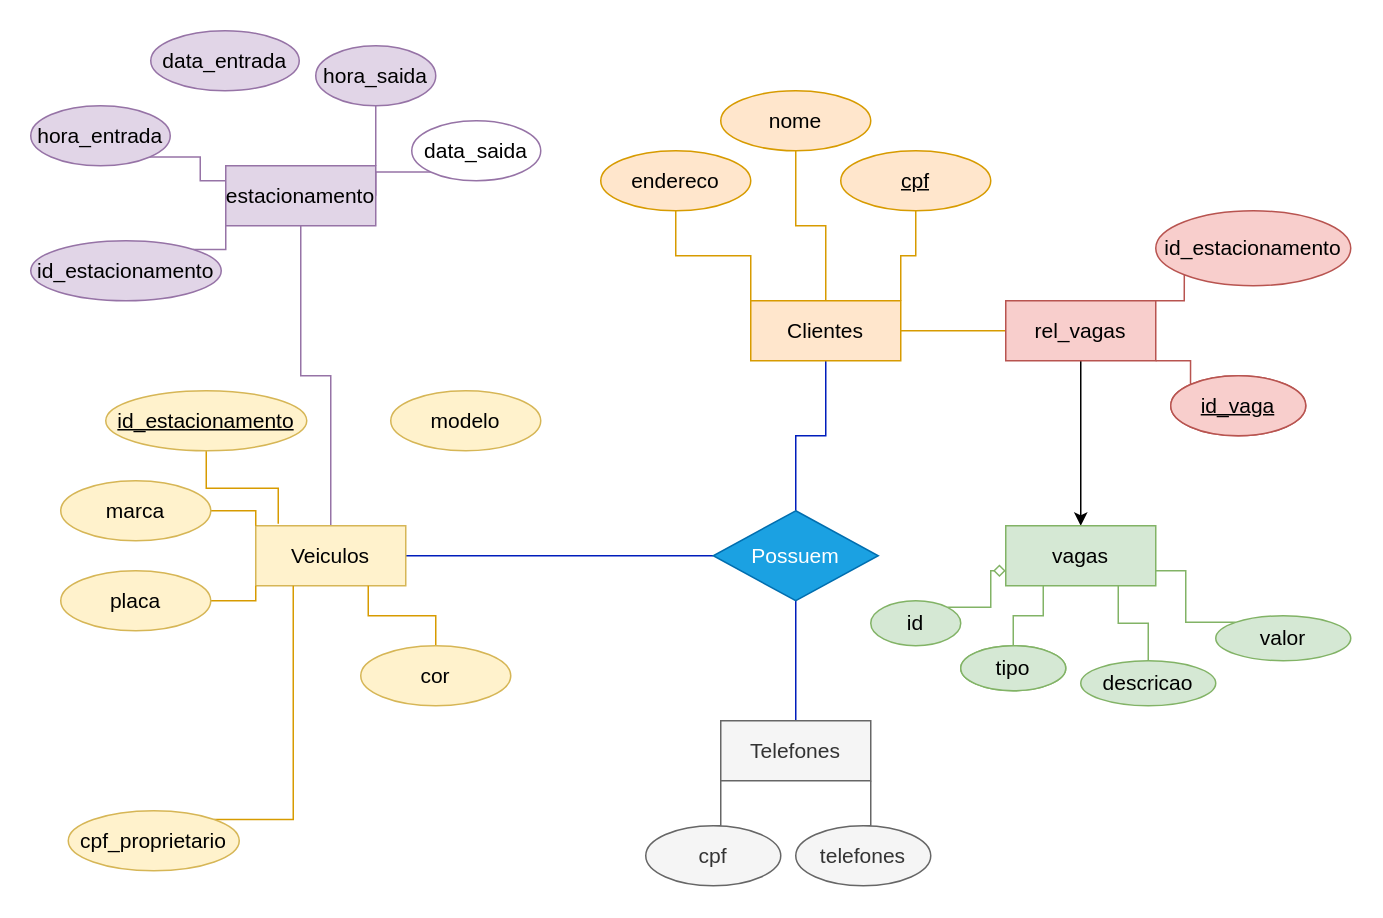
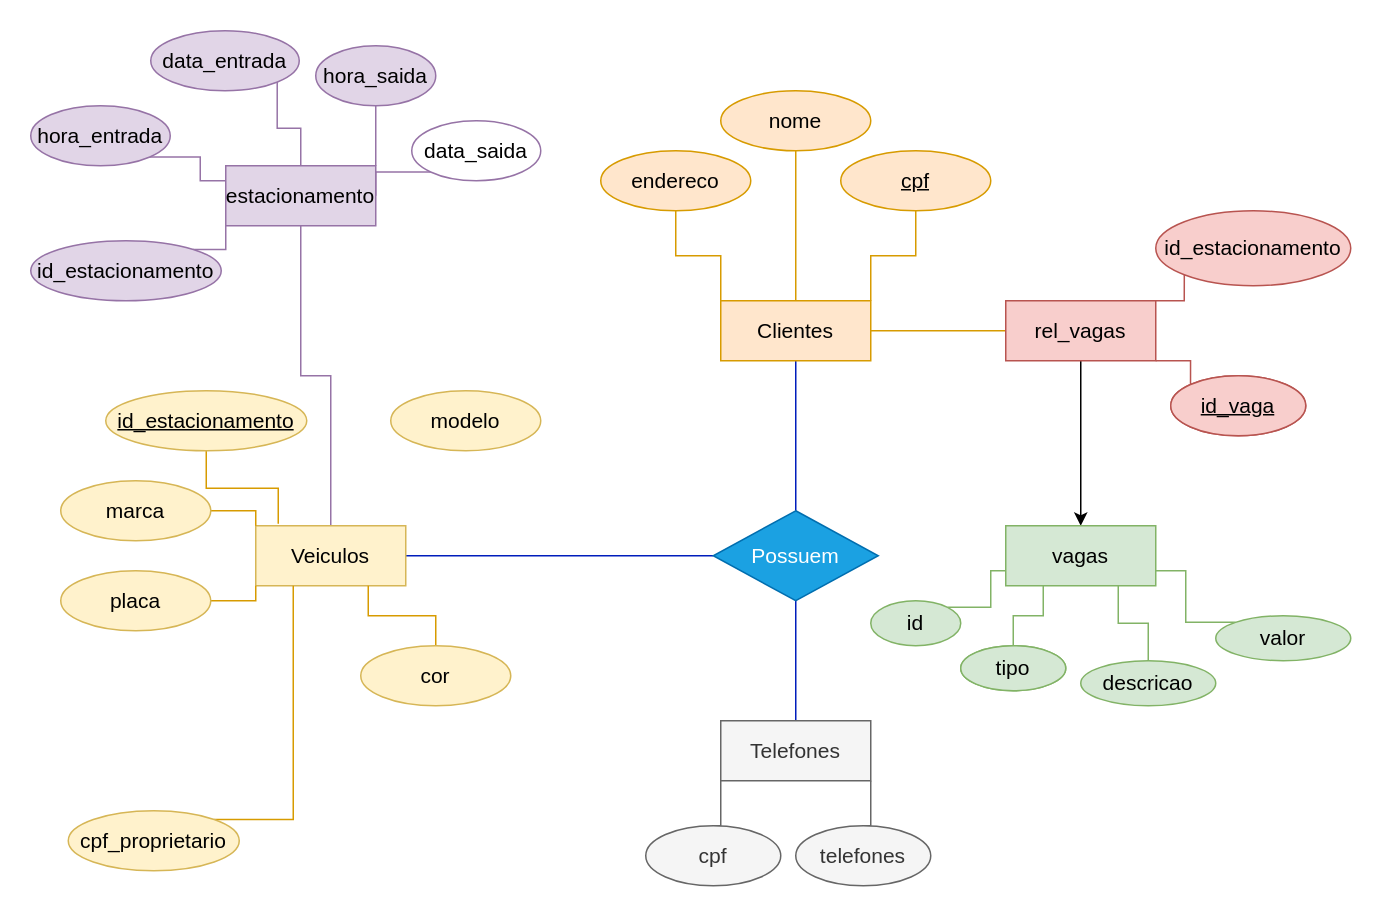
none -> (284, 128)
(826, 331) -> (796, 331)
(993, 571) -> (998, 571)
